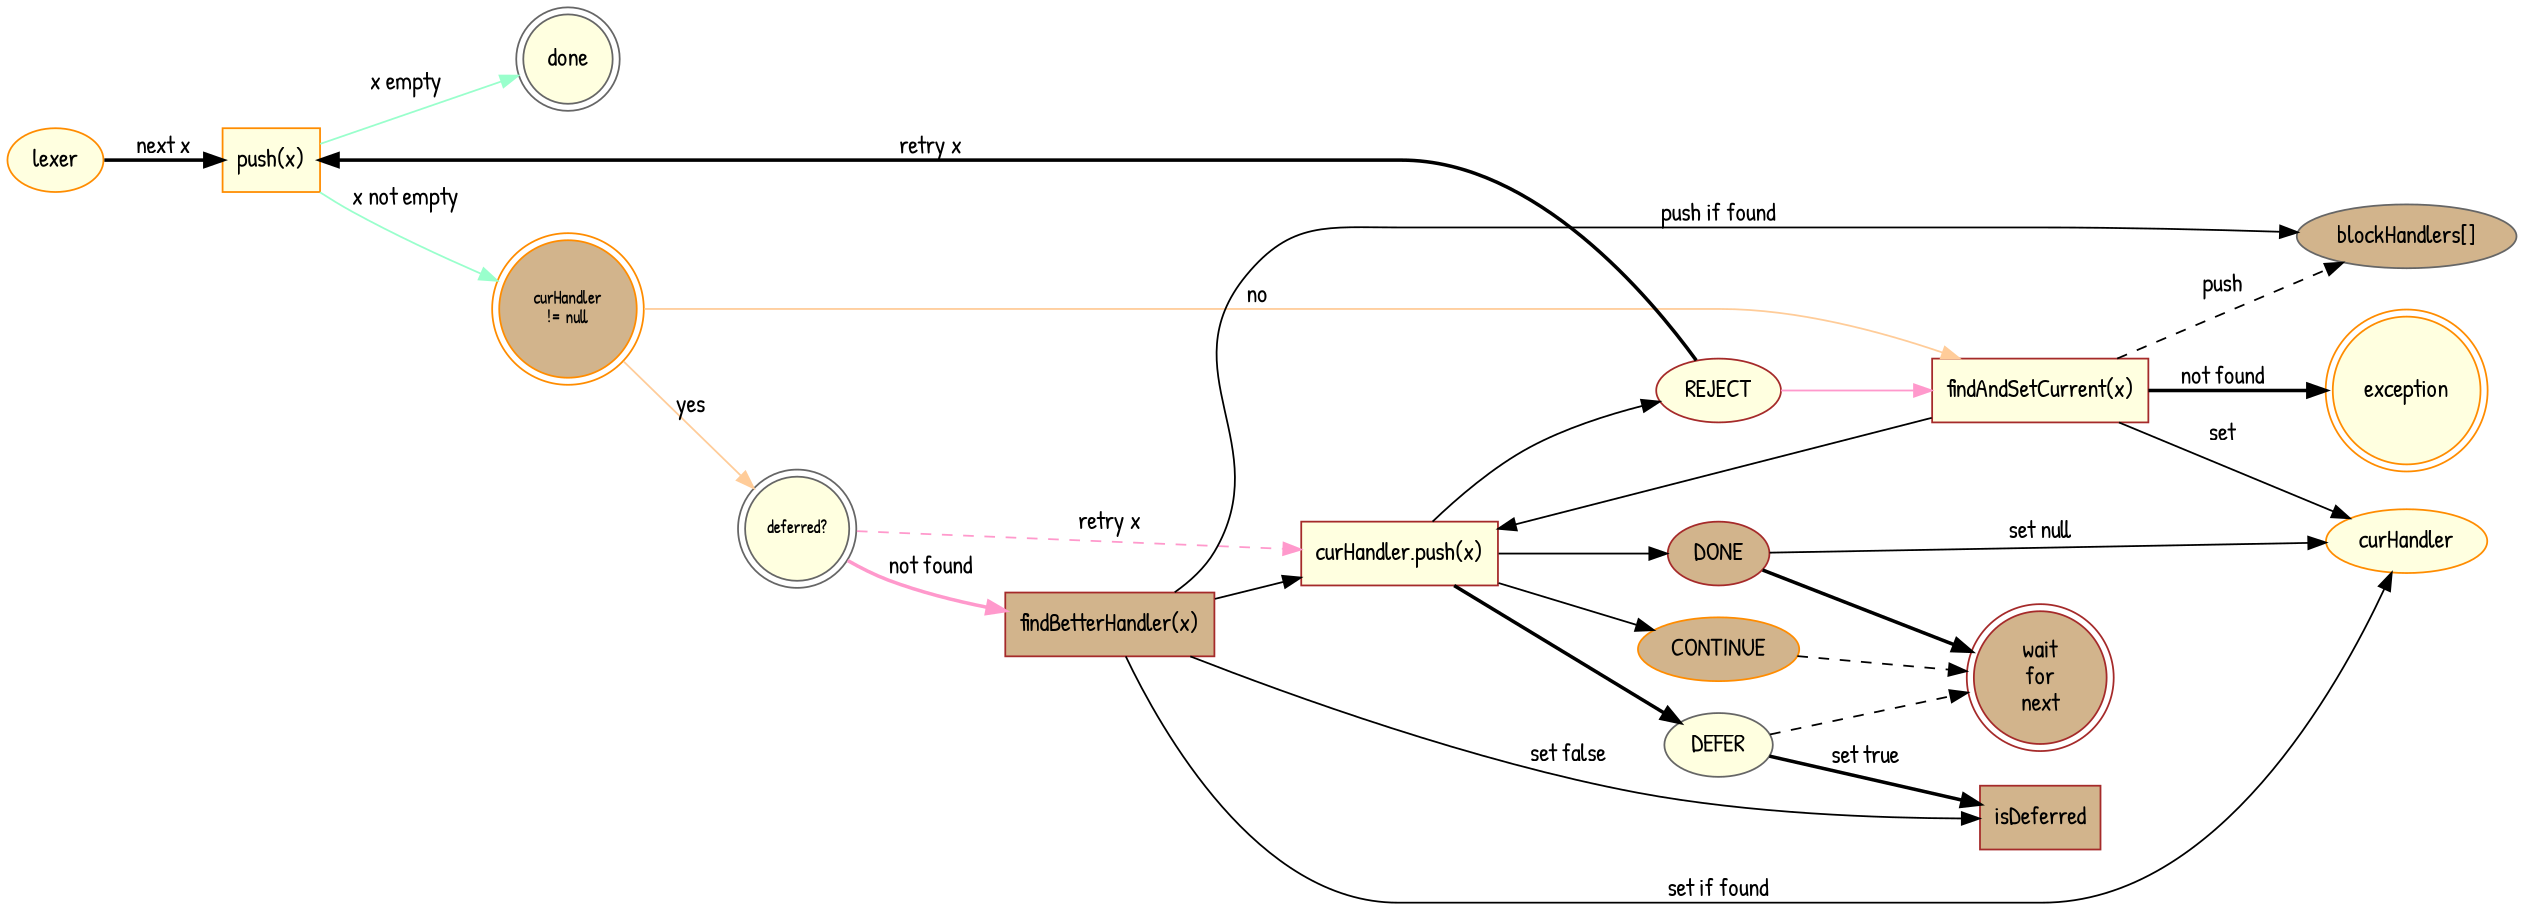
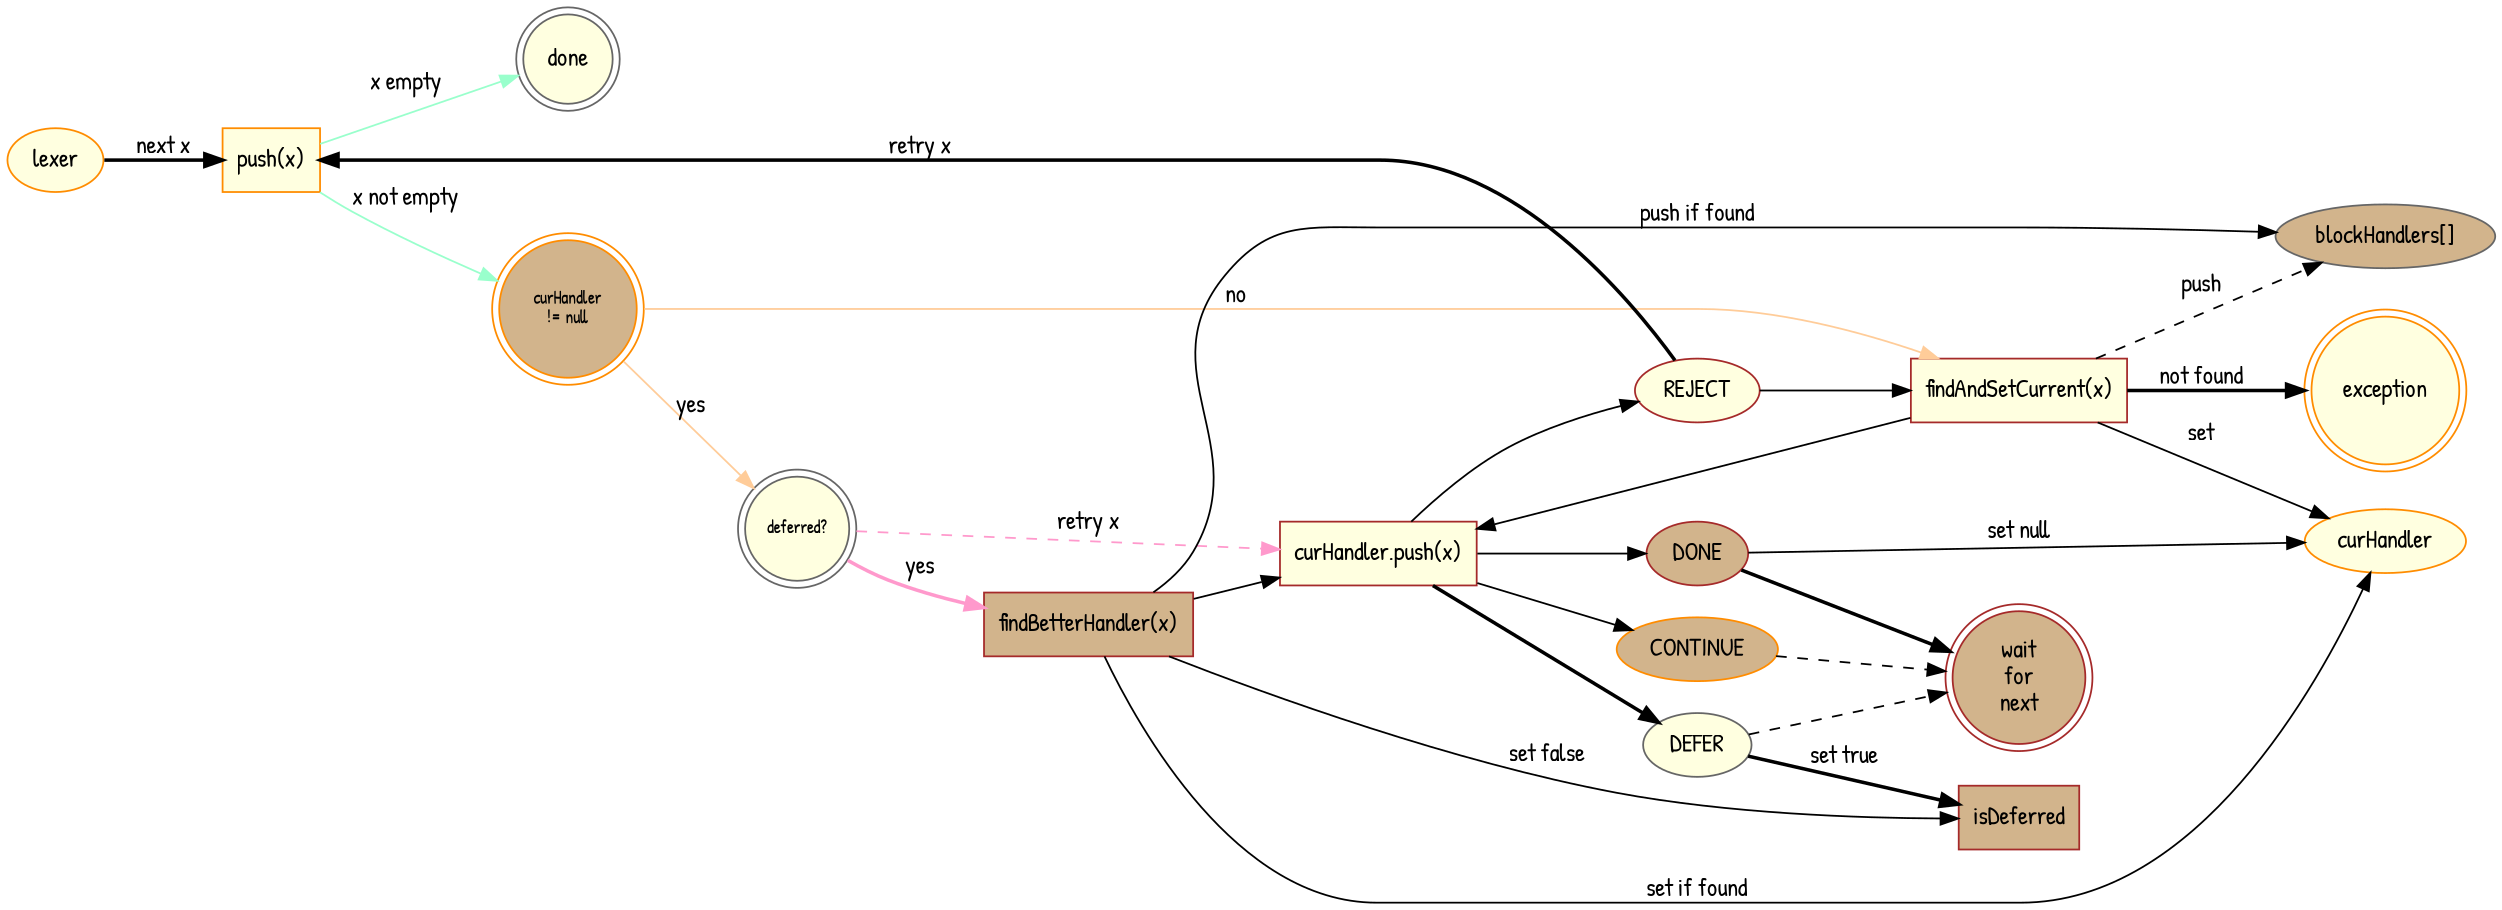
(1847, 391) -> (1826, 391)
(931, 567) -> (920, 567)
